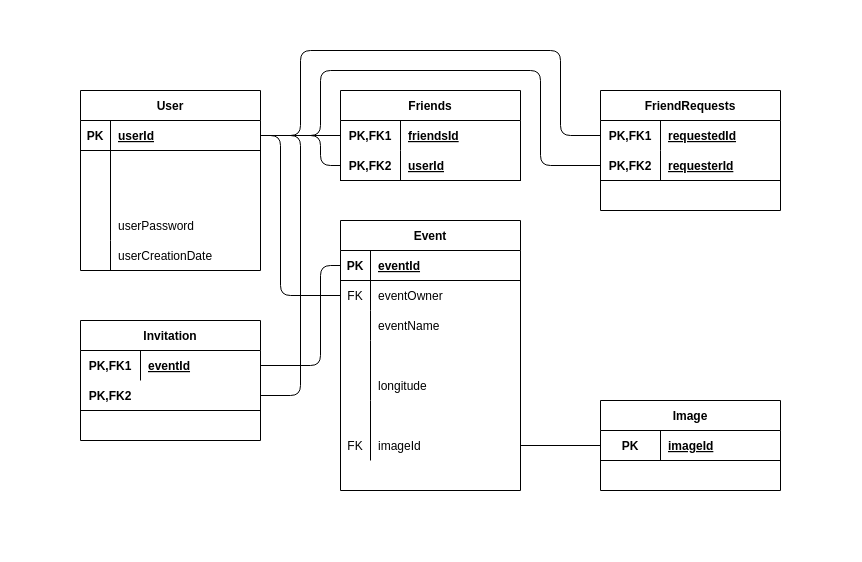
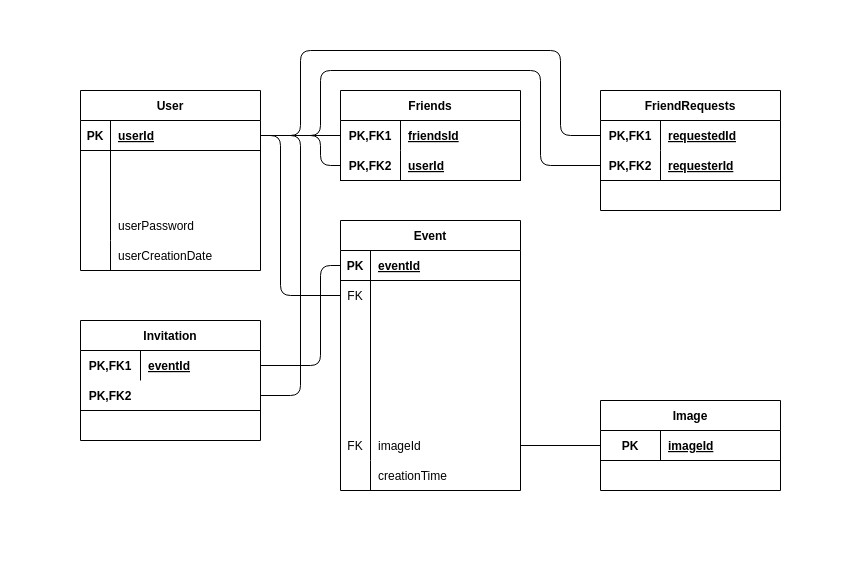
(446, 296) -> none
(446, 326) -> none
(446, 386) -> none
none -> (446, 476)
